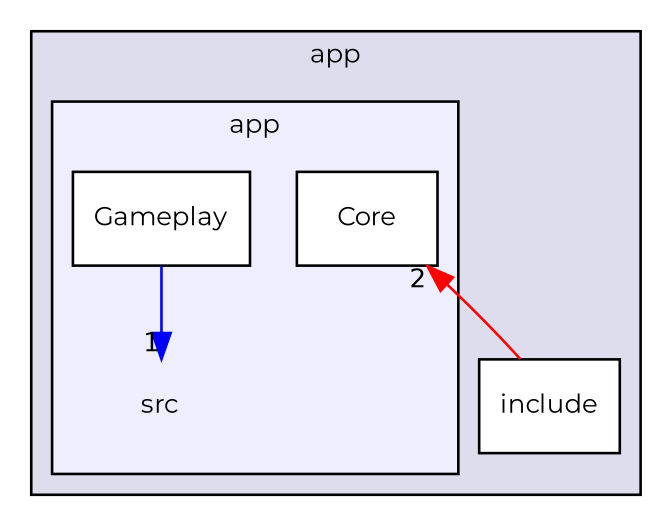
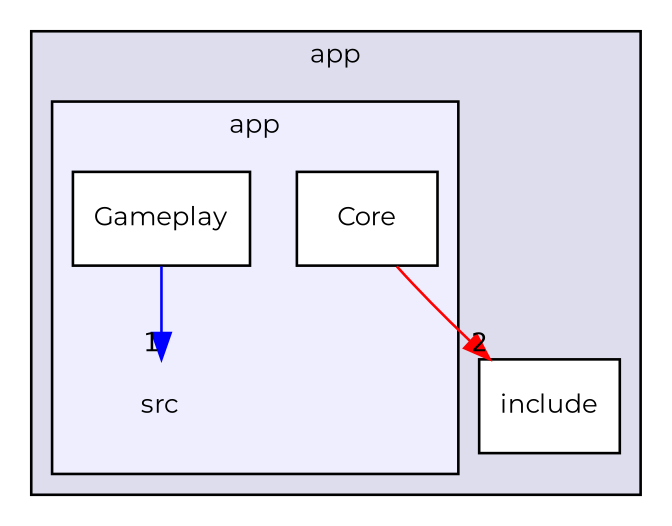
(484, 321) -> (433, 304)
